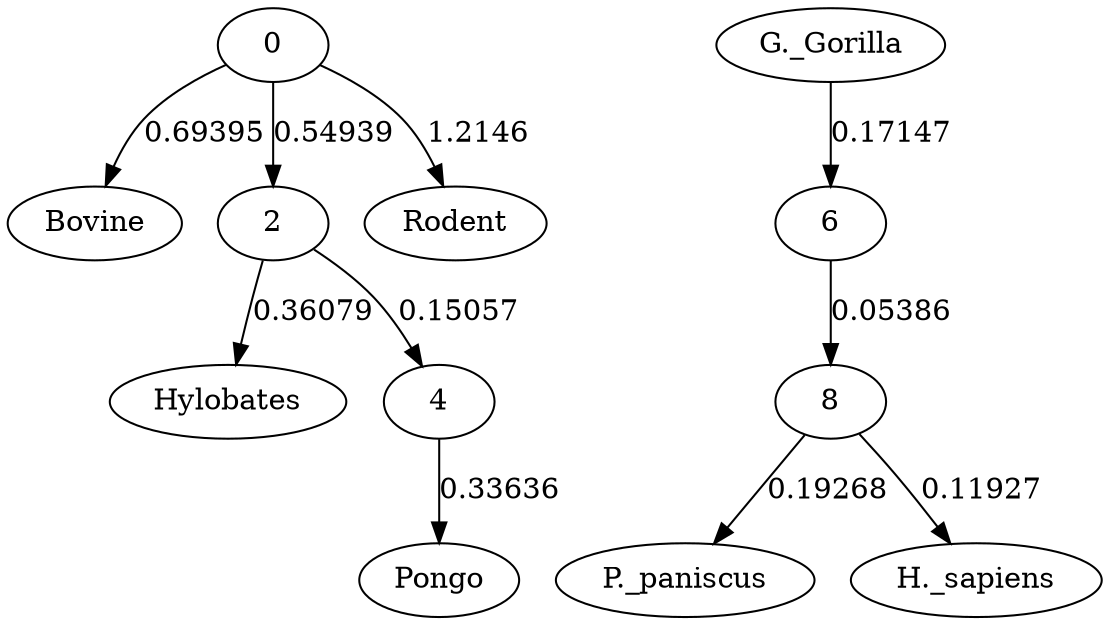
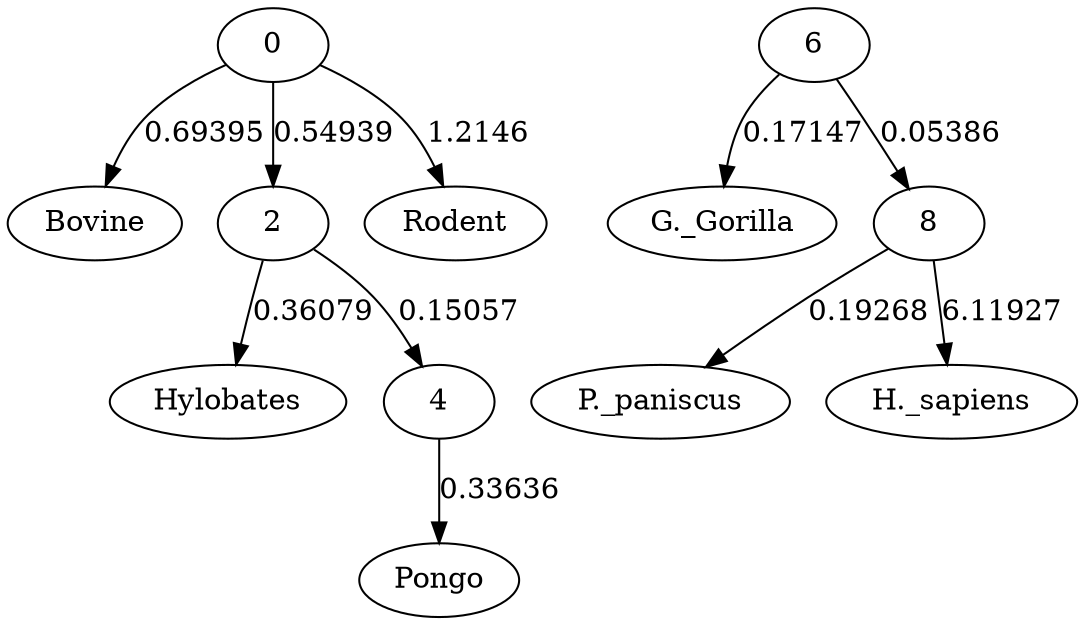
(831, 124) -> (745, 115)
(981, 491) -> (1002, 313)
